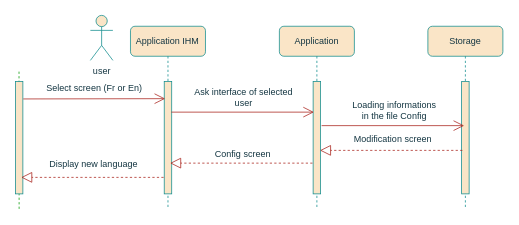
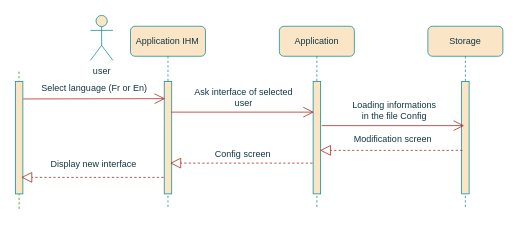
(95, 88) -> (95, 88)
(94, 165) -> (94, 165)
